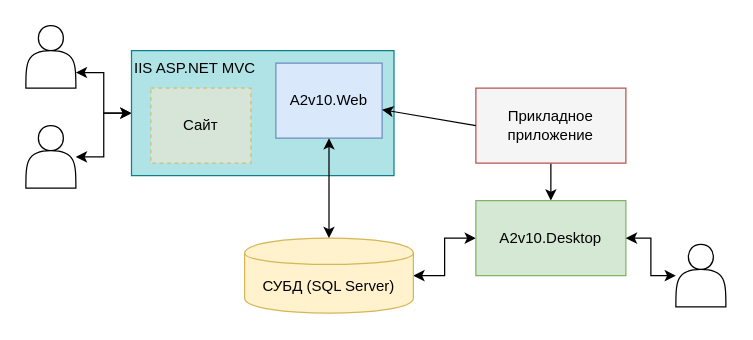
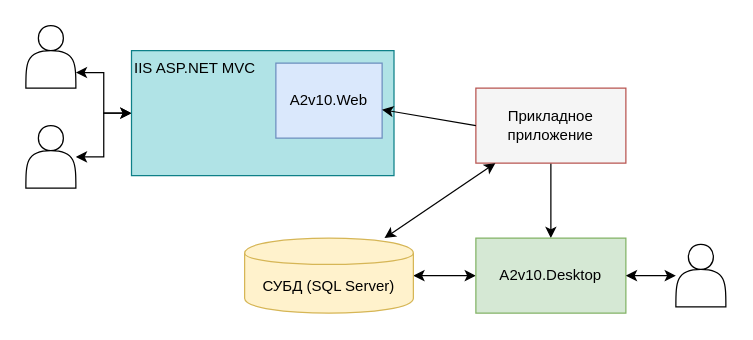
(201, 126) -> none
(329, 188) -> (439, 201)
(551, 238) -> (551, 276)
